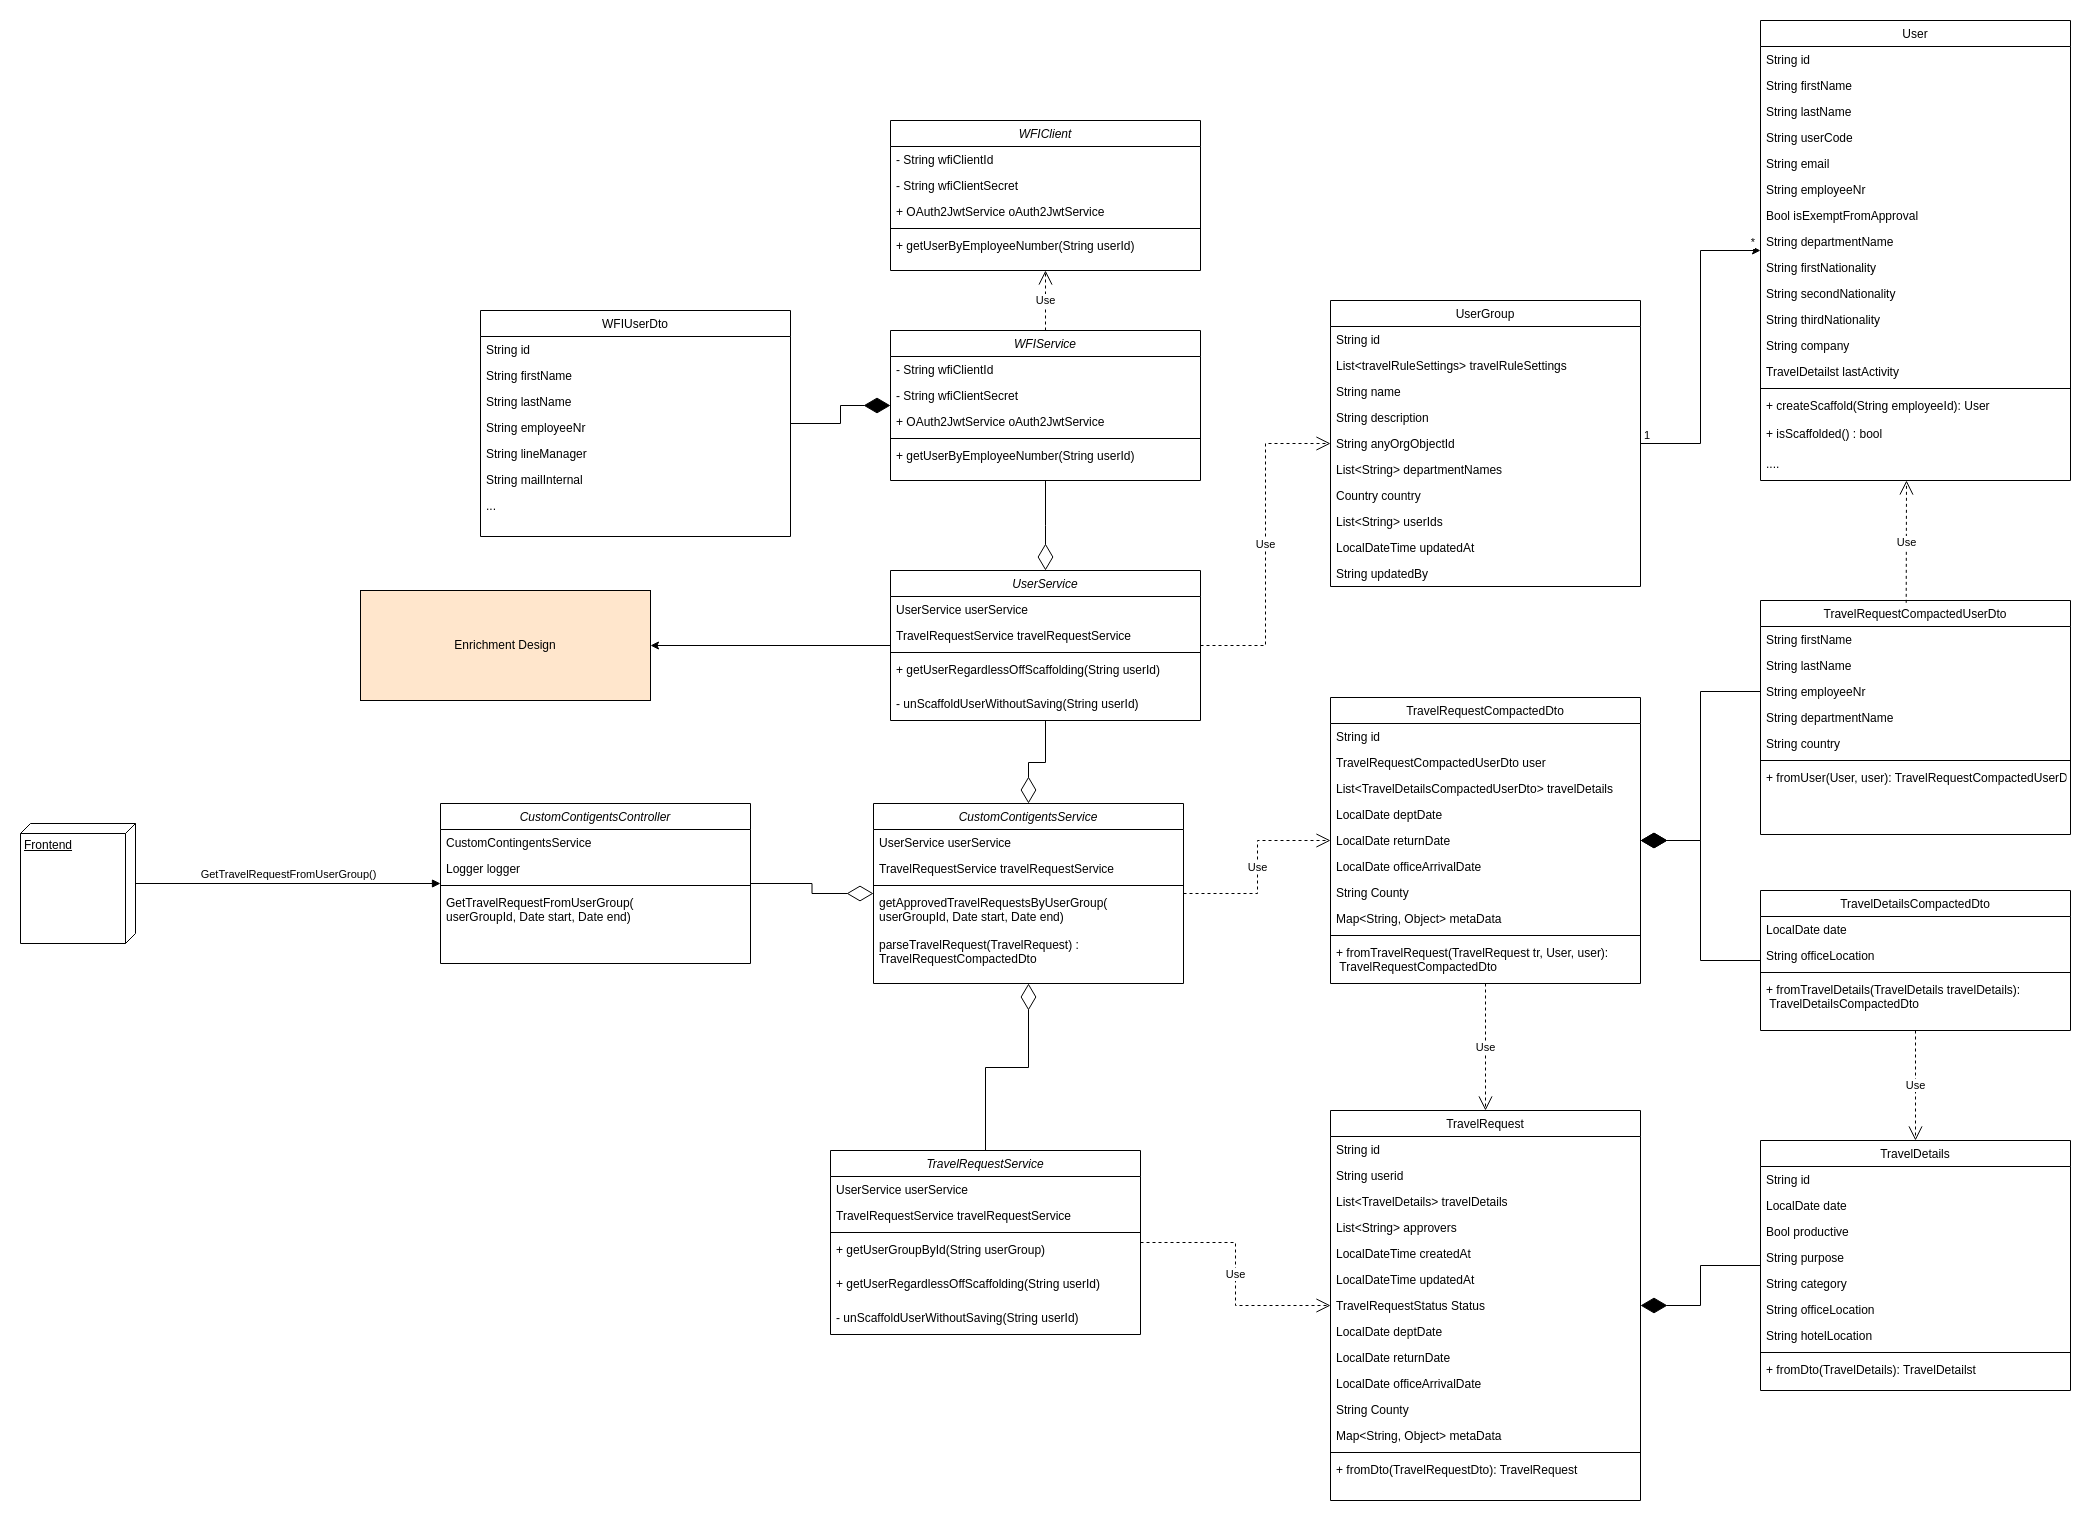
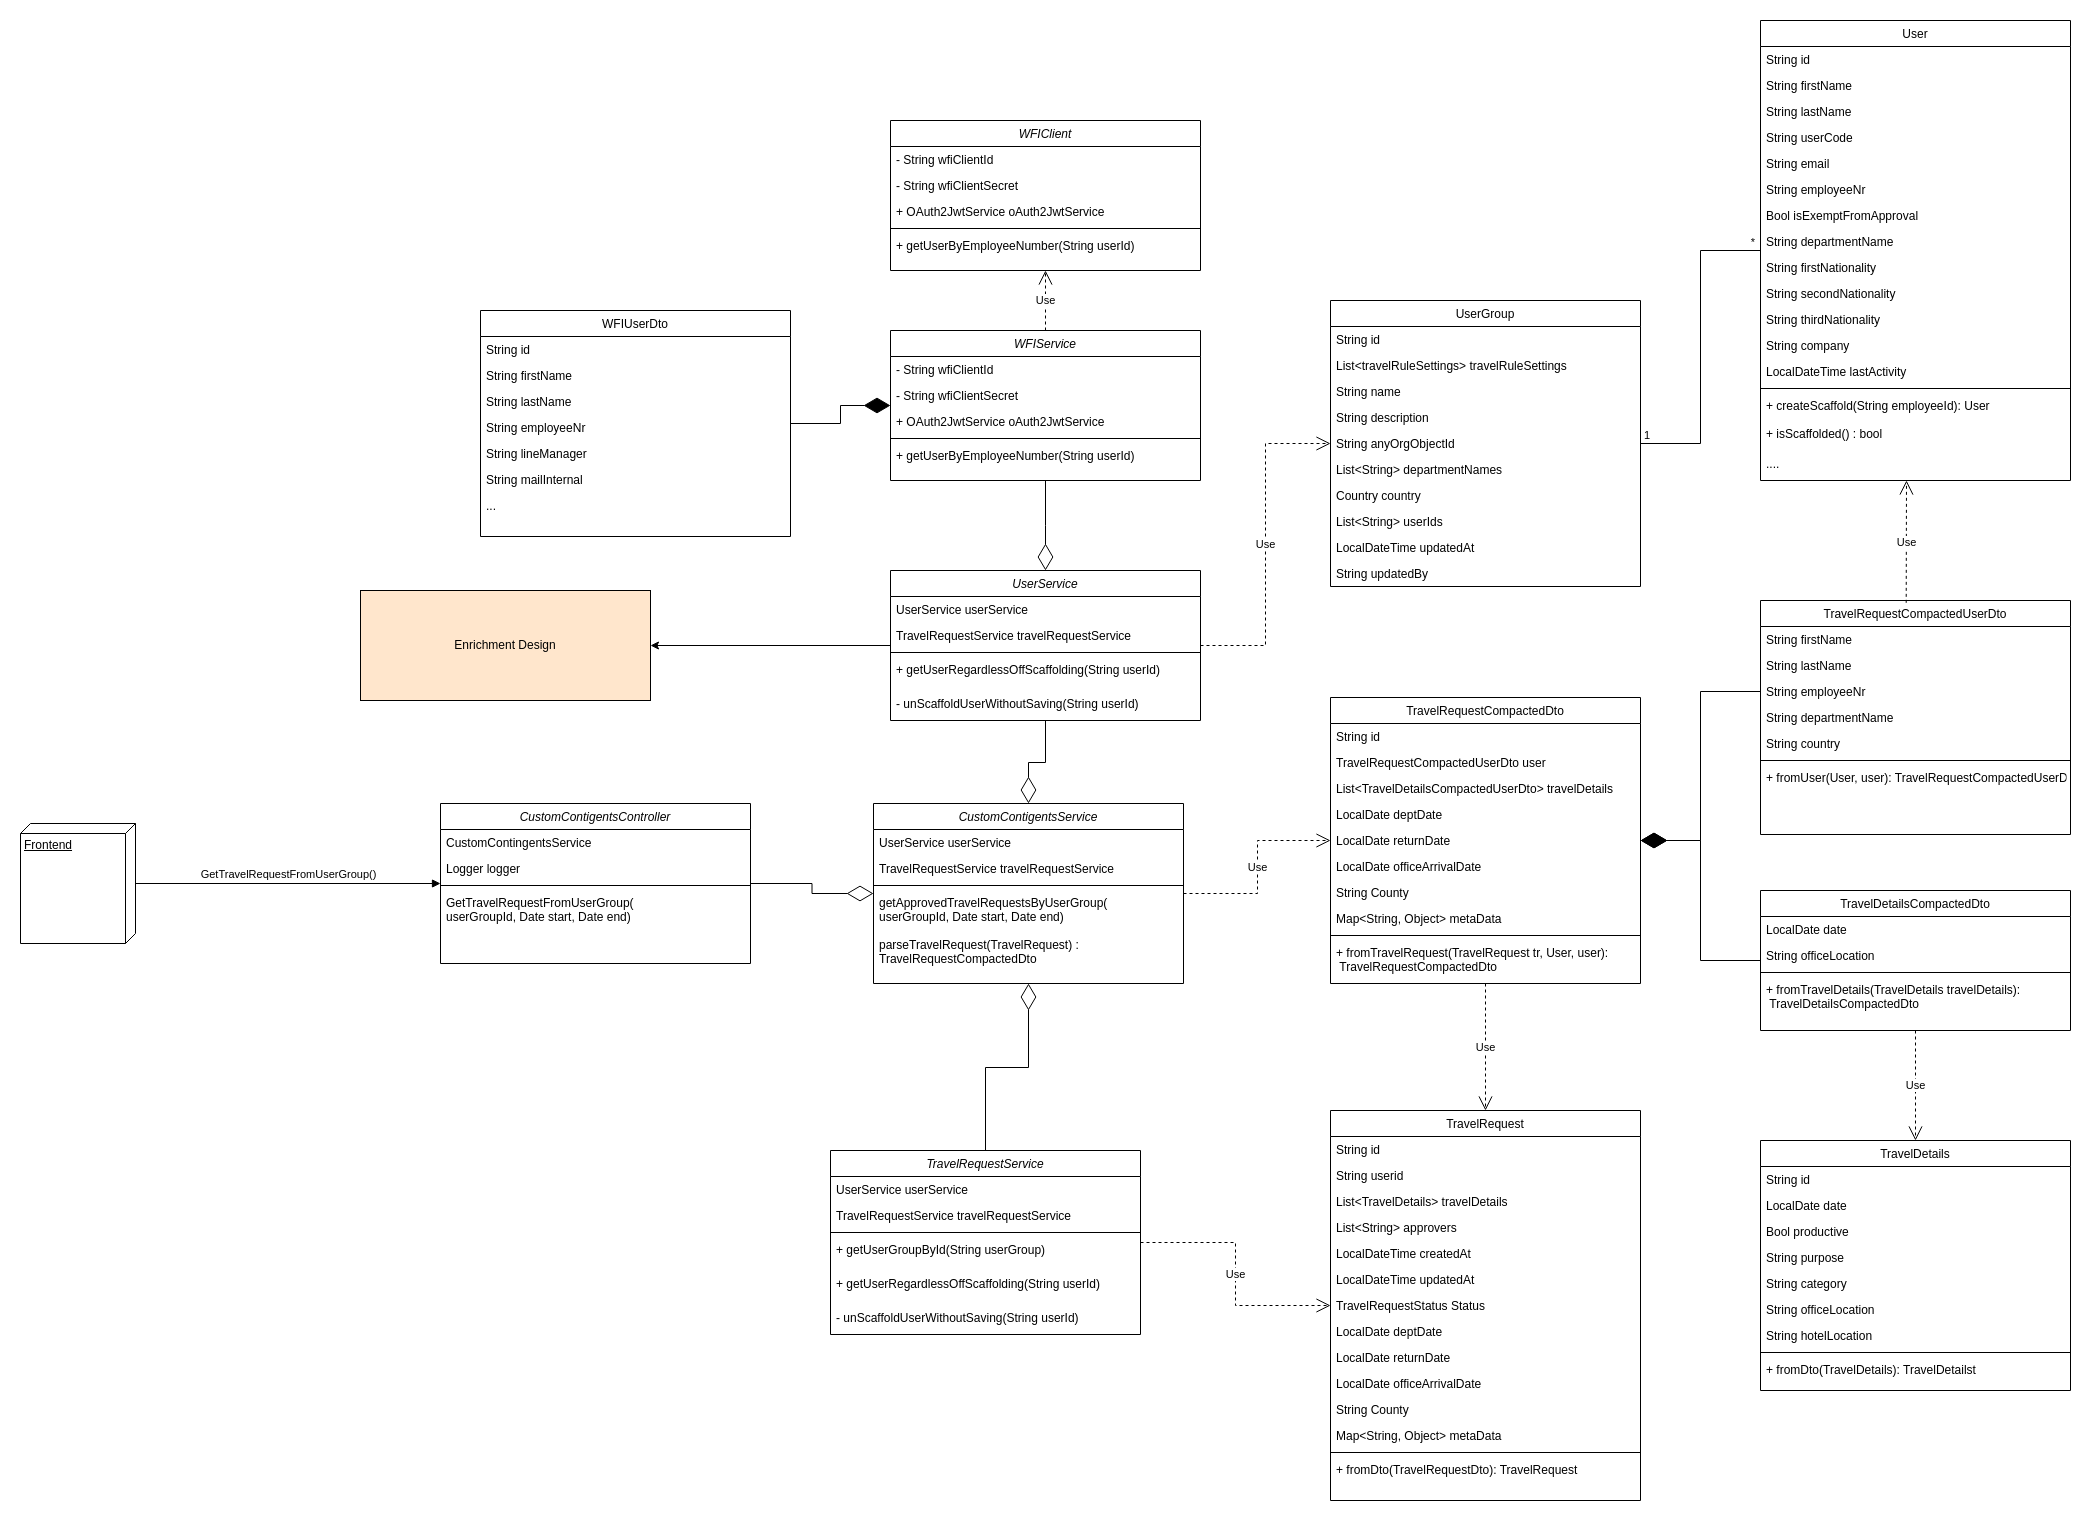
(1752, 251) -> (1755, 251)
(1846, 372) -> (1844, 372)
(1701, 1274) -> none
